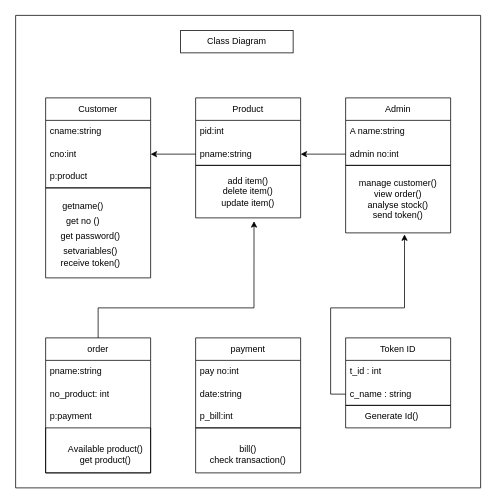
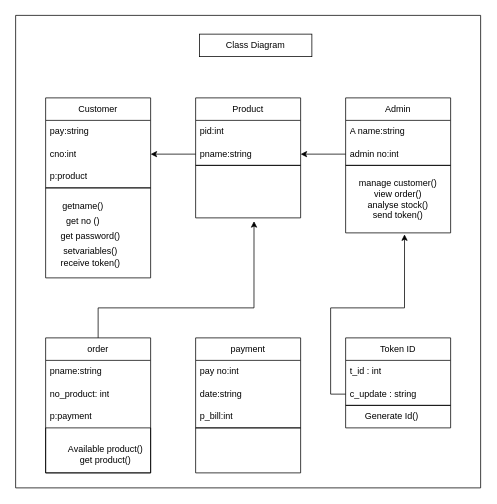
(237, 42) -> (255, 45)
(78, 132) -> (73, 132)
(248, 192) -> none
(383, 394) -> (388, 394)
(248, 454) -> none
